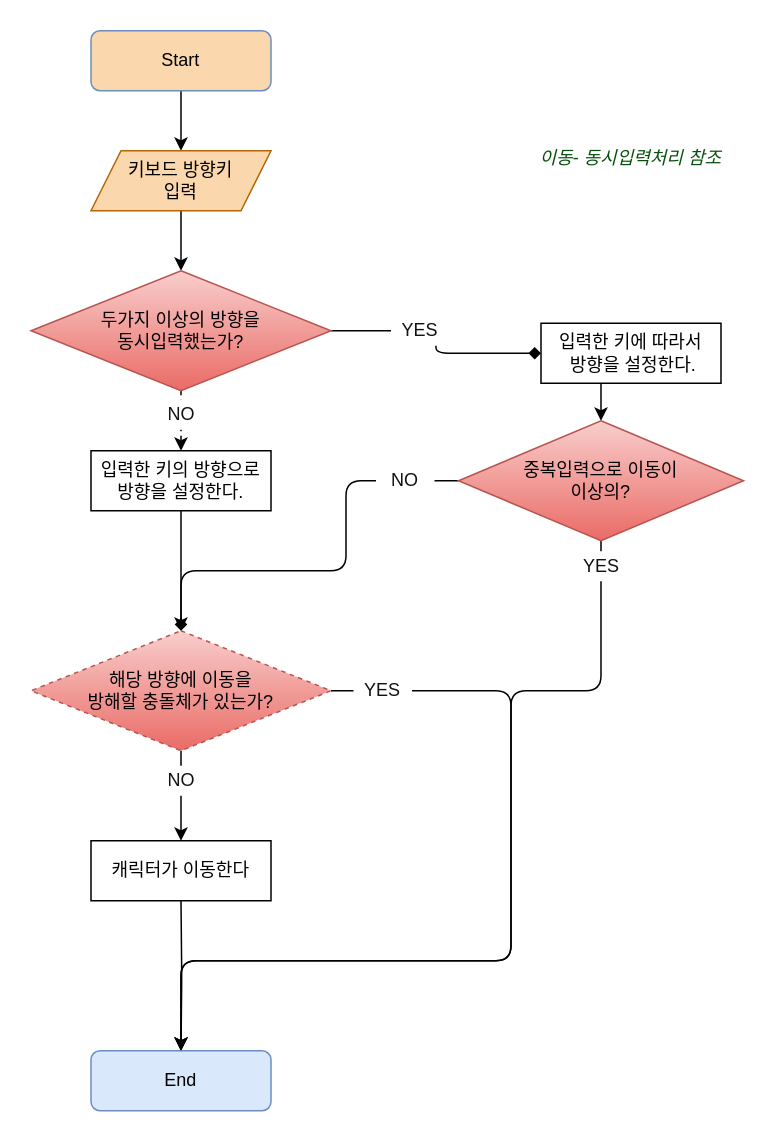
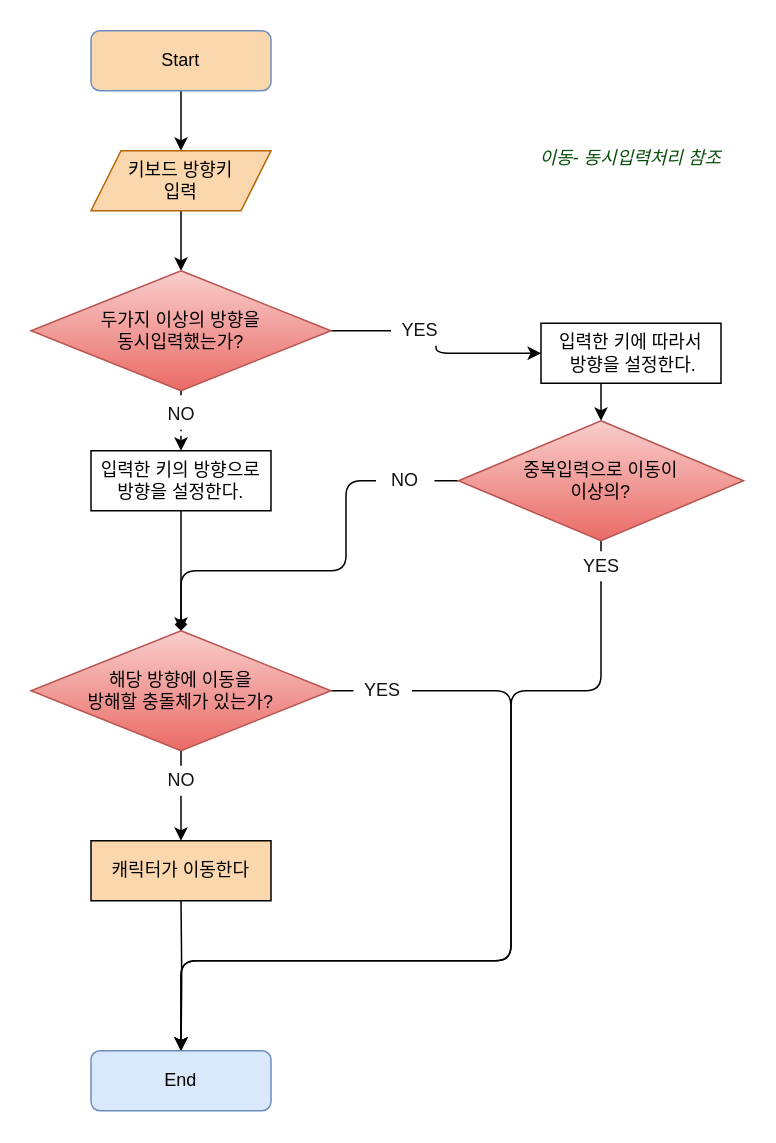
(528, 353) -> (529, 353)
(181, 691) -> (181, 691)
(181, 871) -> (181, 871)
